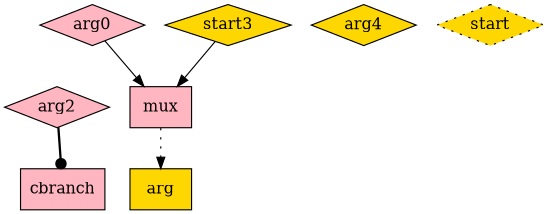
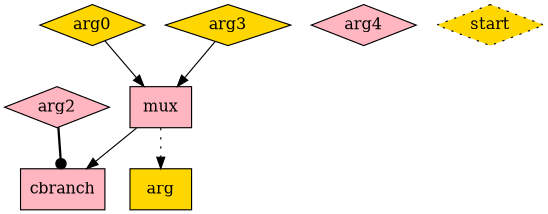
(92, 25) -> (92, 25)
(228, 25) -> (228, 25)
(364, 25) -> (364, 25)
none -> (116, 145)
